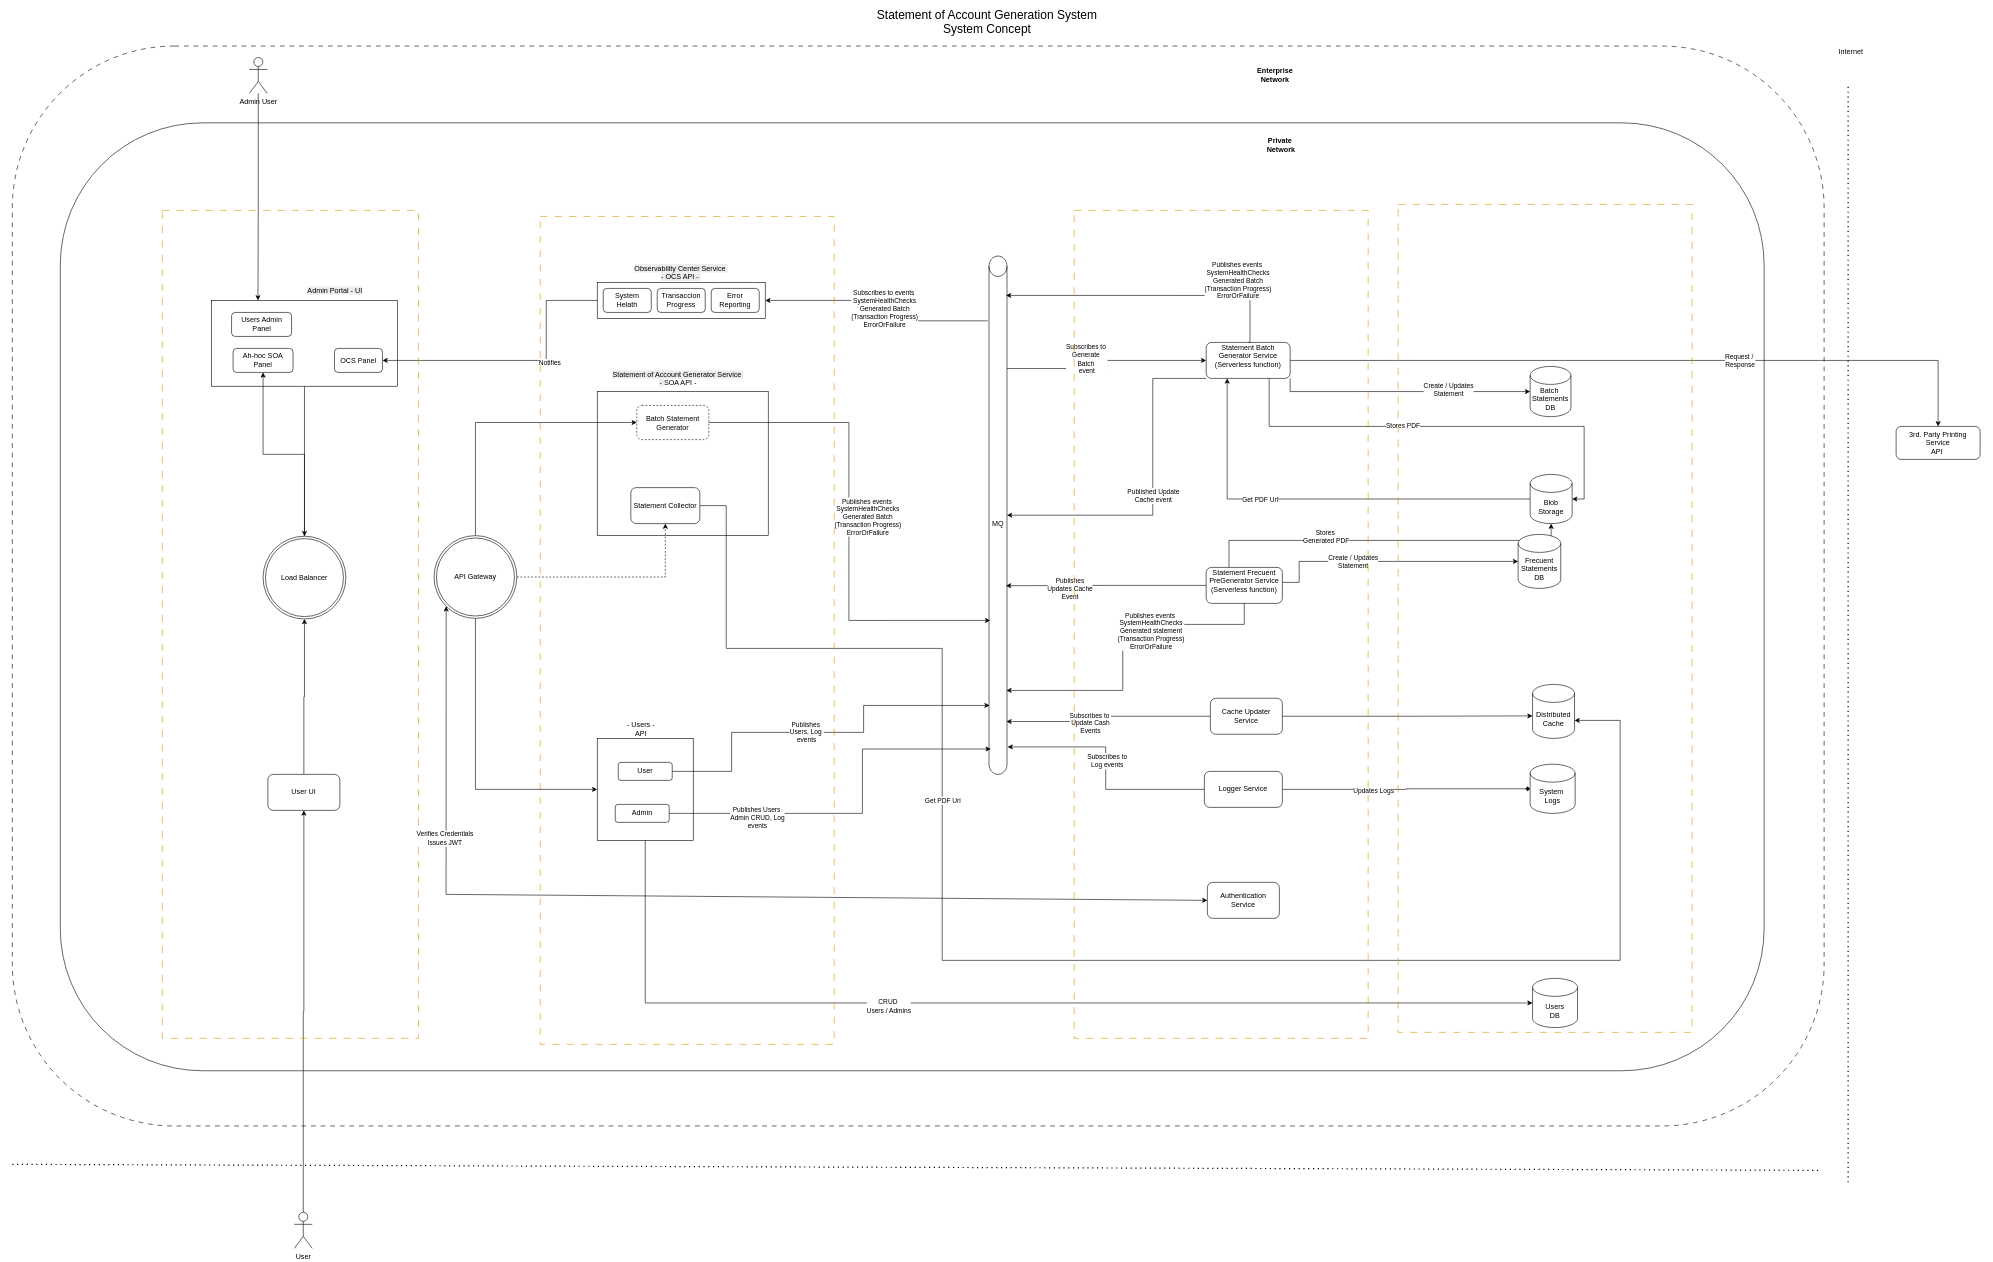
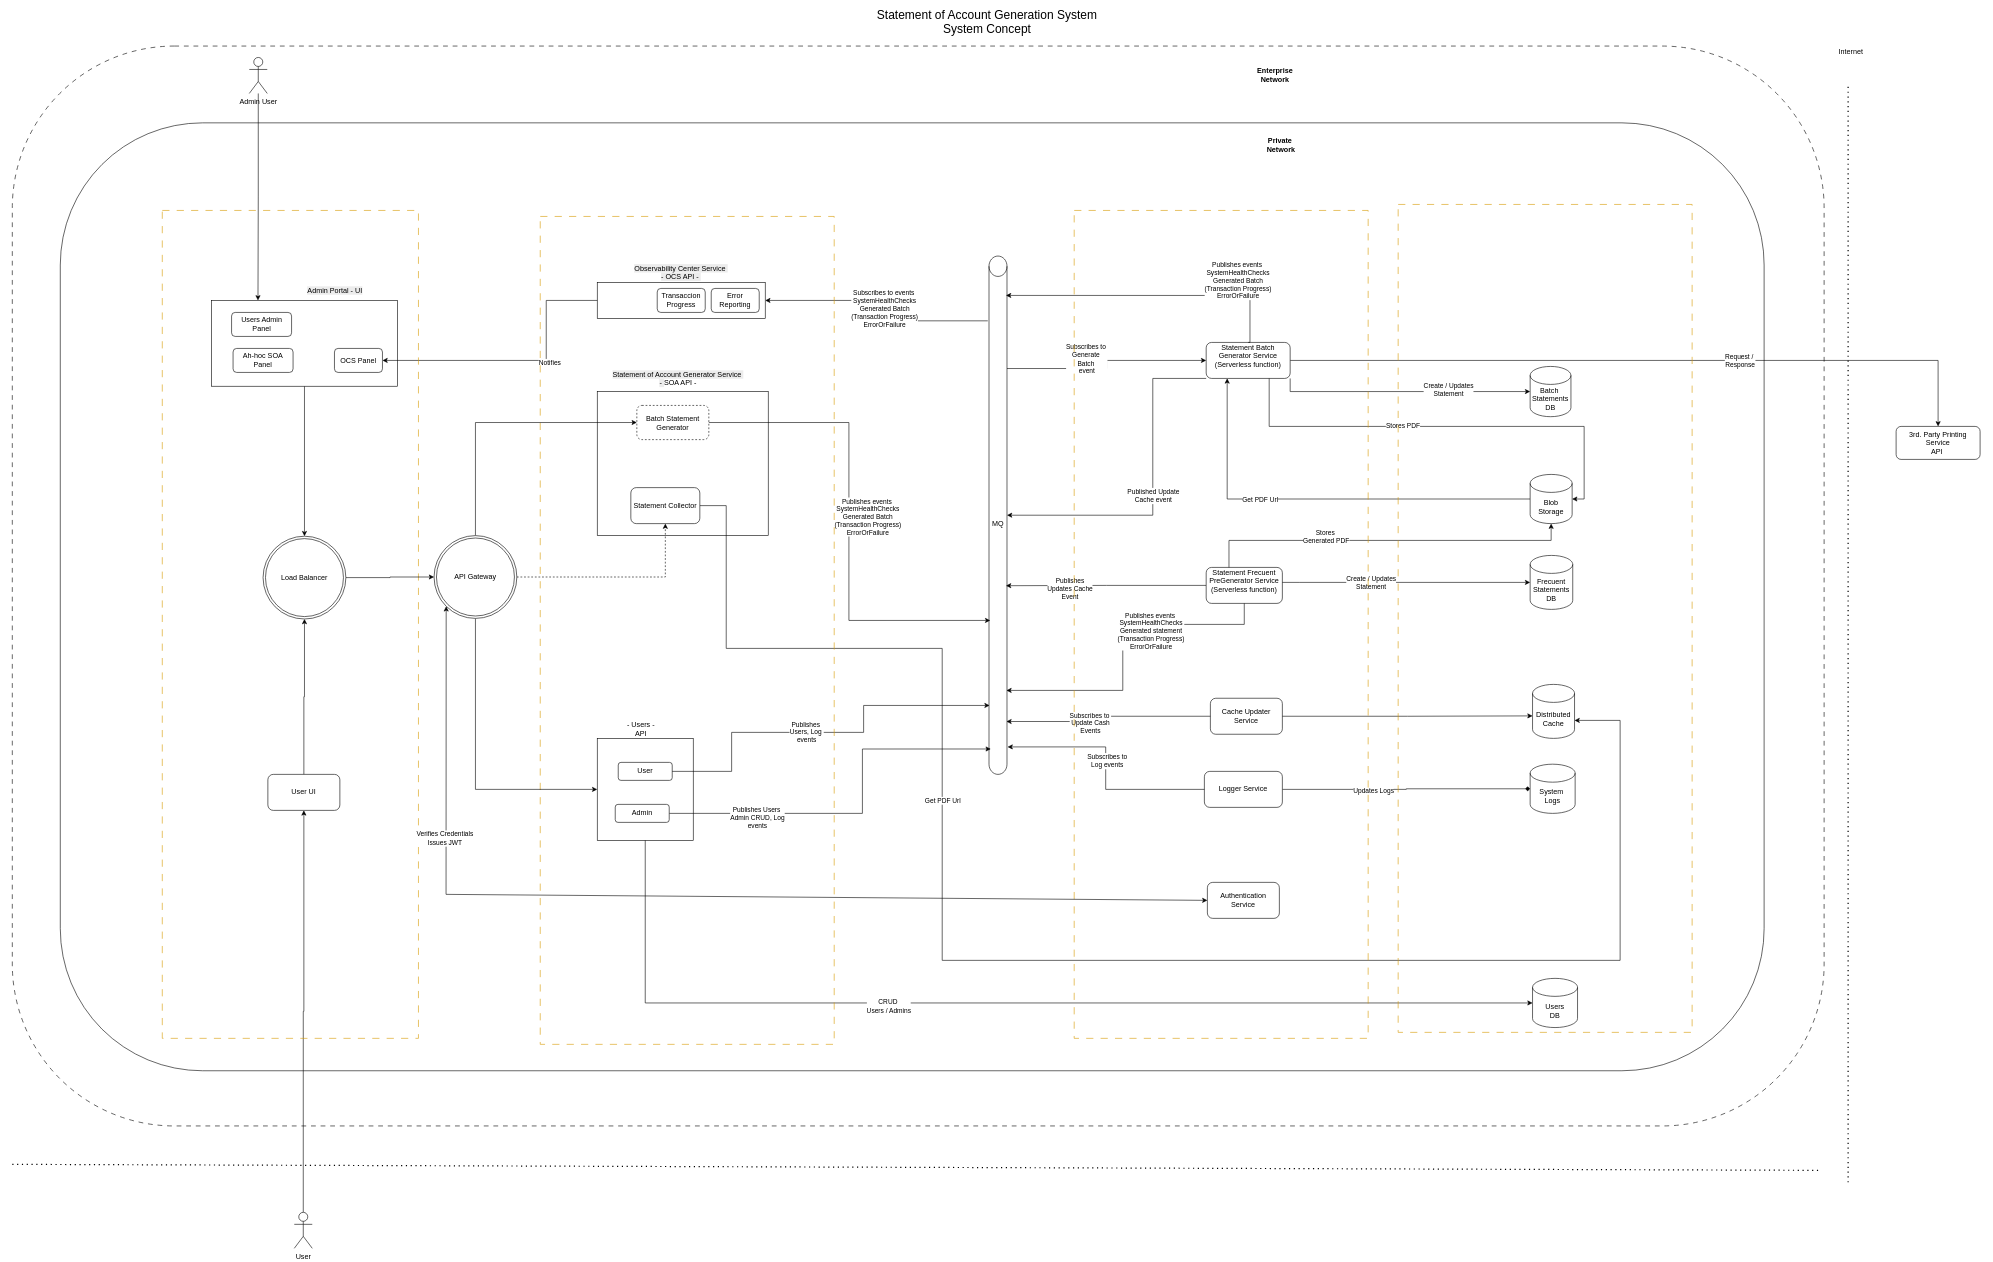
(627, 300) -> none
(263, 454) -> (369, 578)
(1540, 561) -> (1552, 582)
